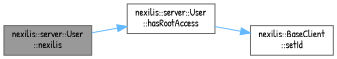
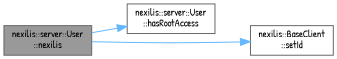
(228, 29) -> (166, 43)
